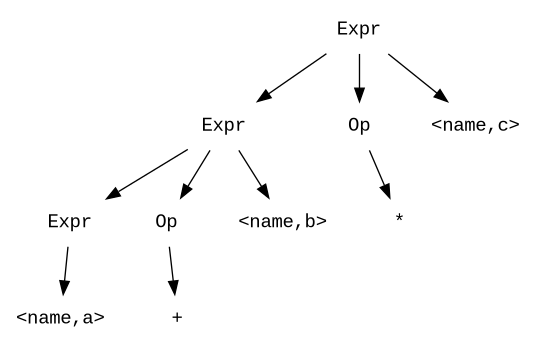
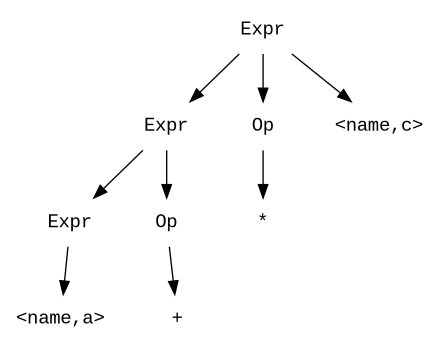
(283, 222) -> none
